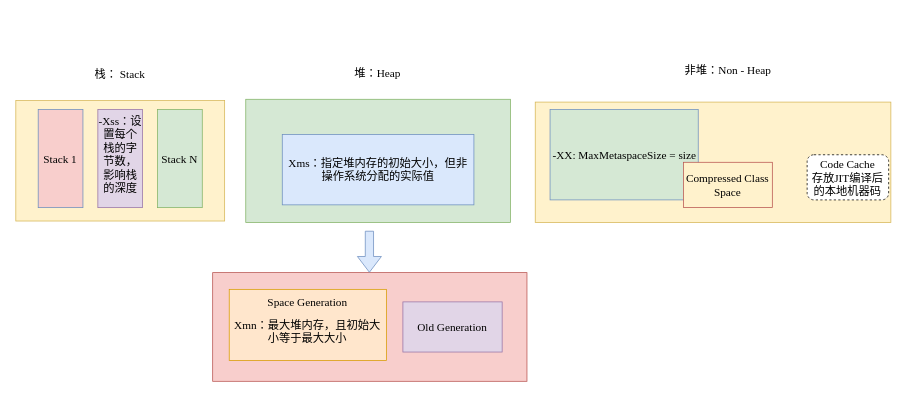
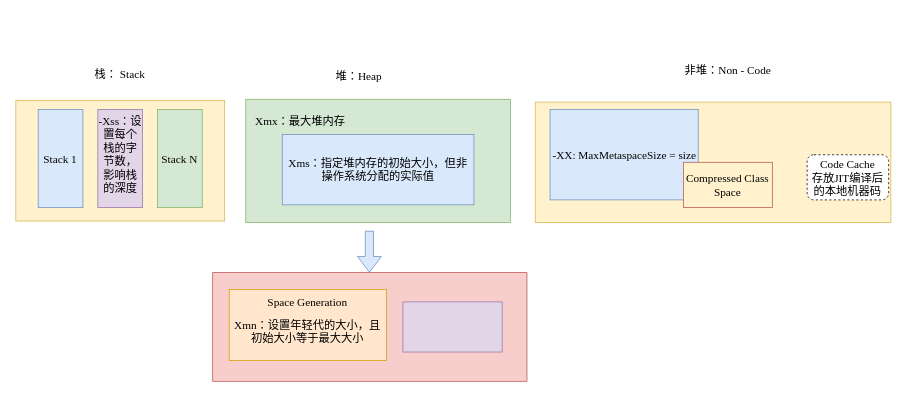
(728, 70) -> (728, 70)
(378, 73) -> (359, 76)
none -> (300, 121)
(624, 155) -> (624, 155)
(61, 158) -> (61, 158)
(308, 324) -> (308, 324)
(452, 327) -> none
